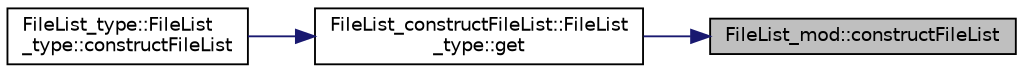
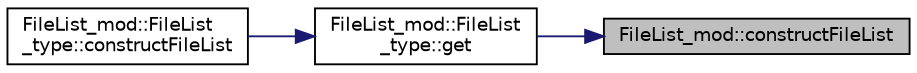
(128, 36) -> (128, 36)
(479, 36) -> (426, 36)
